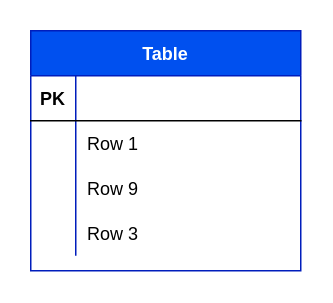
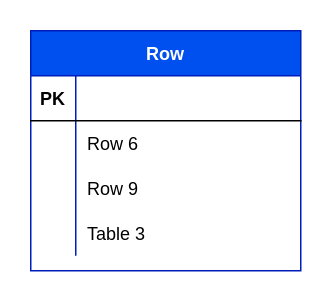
(165, 54) -> (165, 54)
(110, 144) -> (110, 144)
(110, 234) -> (118, 234)
